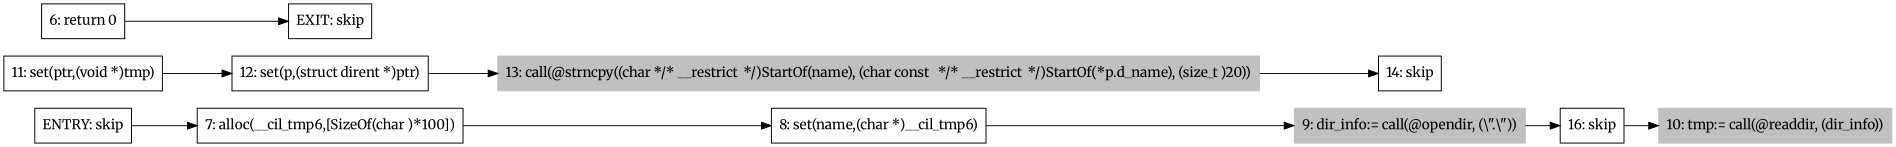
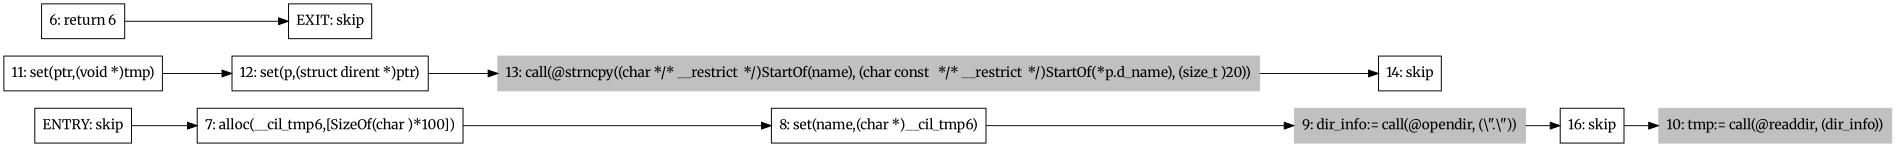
(83, 21) -> (83, 21)
